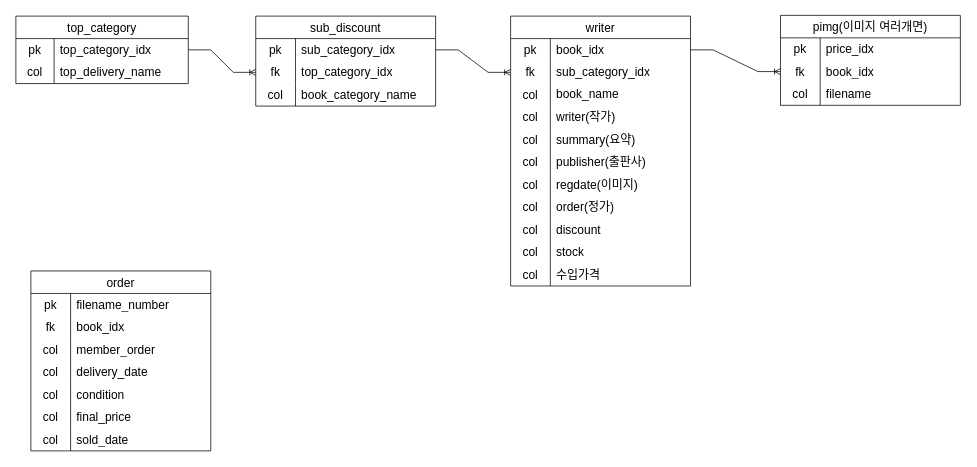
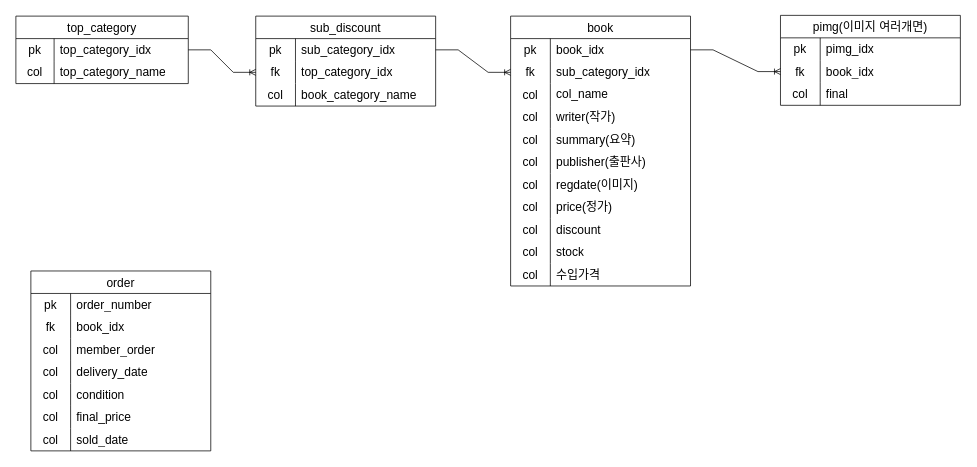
(600, 28) -> (600, 28)
(853, 49) -> (850, 49)
(114, 72) -> (117, 72)
(586, 94) -> (581, 94)
(850, 94) -> (840, 94)
(592, 207) -> (590, 207)
(123, 305) -> (116, 305)
